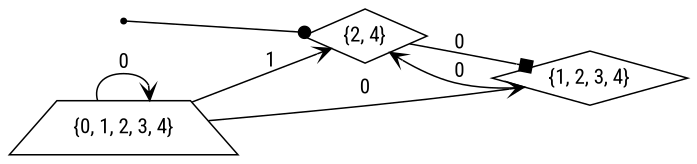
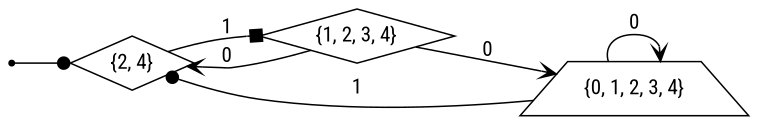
(460, 43) -> (227, 28)
(255, 78) -> (354, 107)
(359, 106) -> (479, 59)
